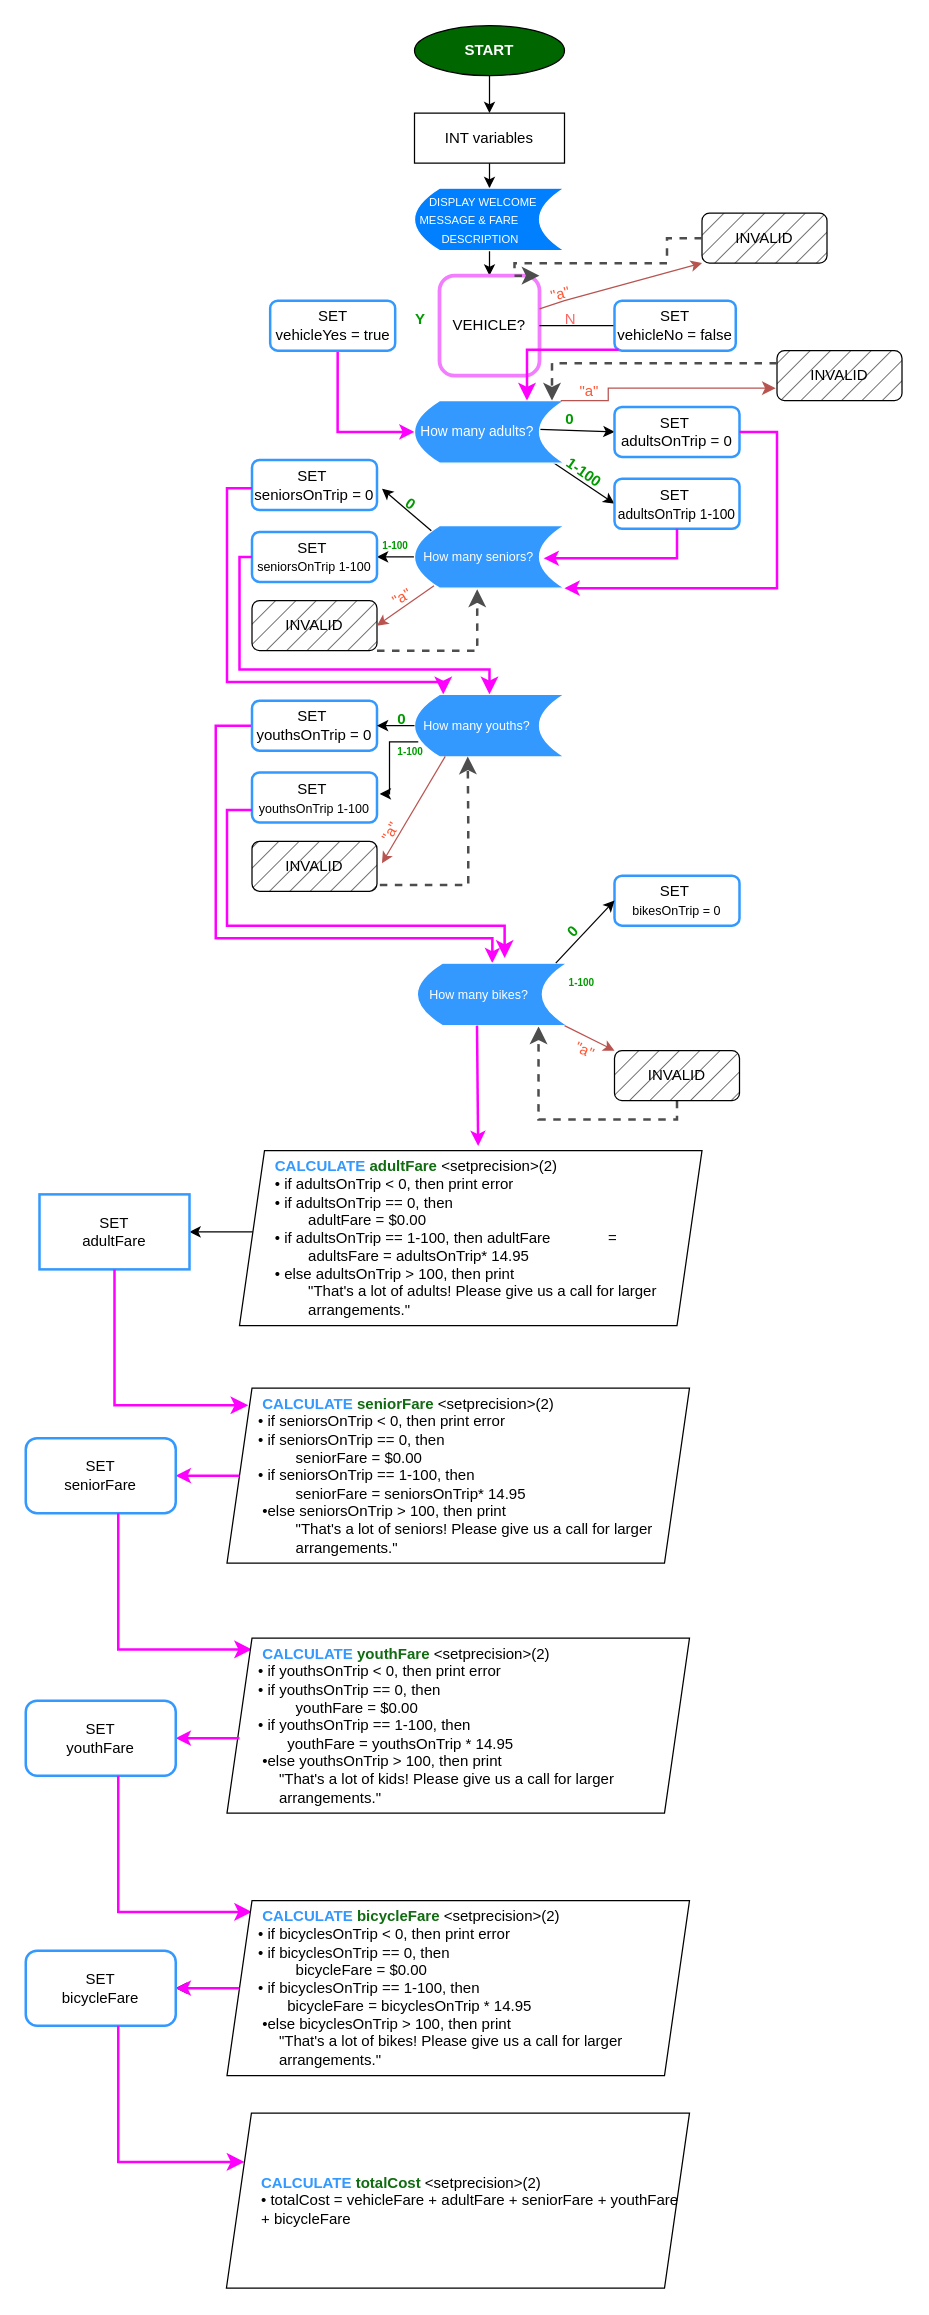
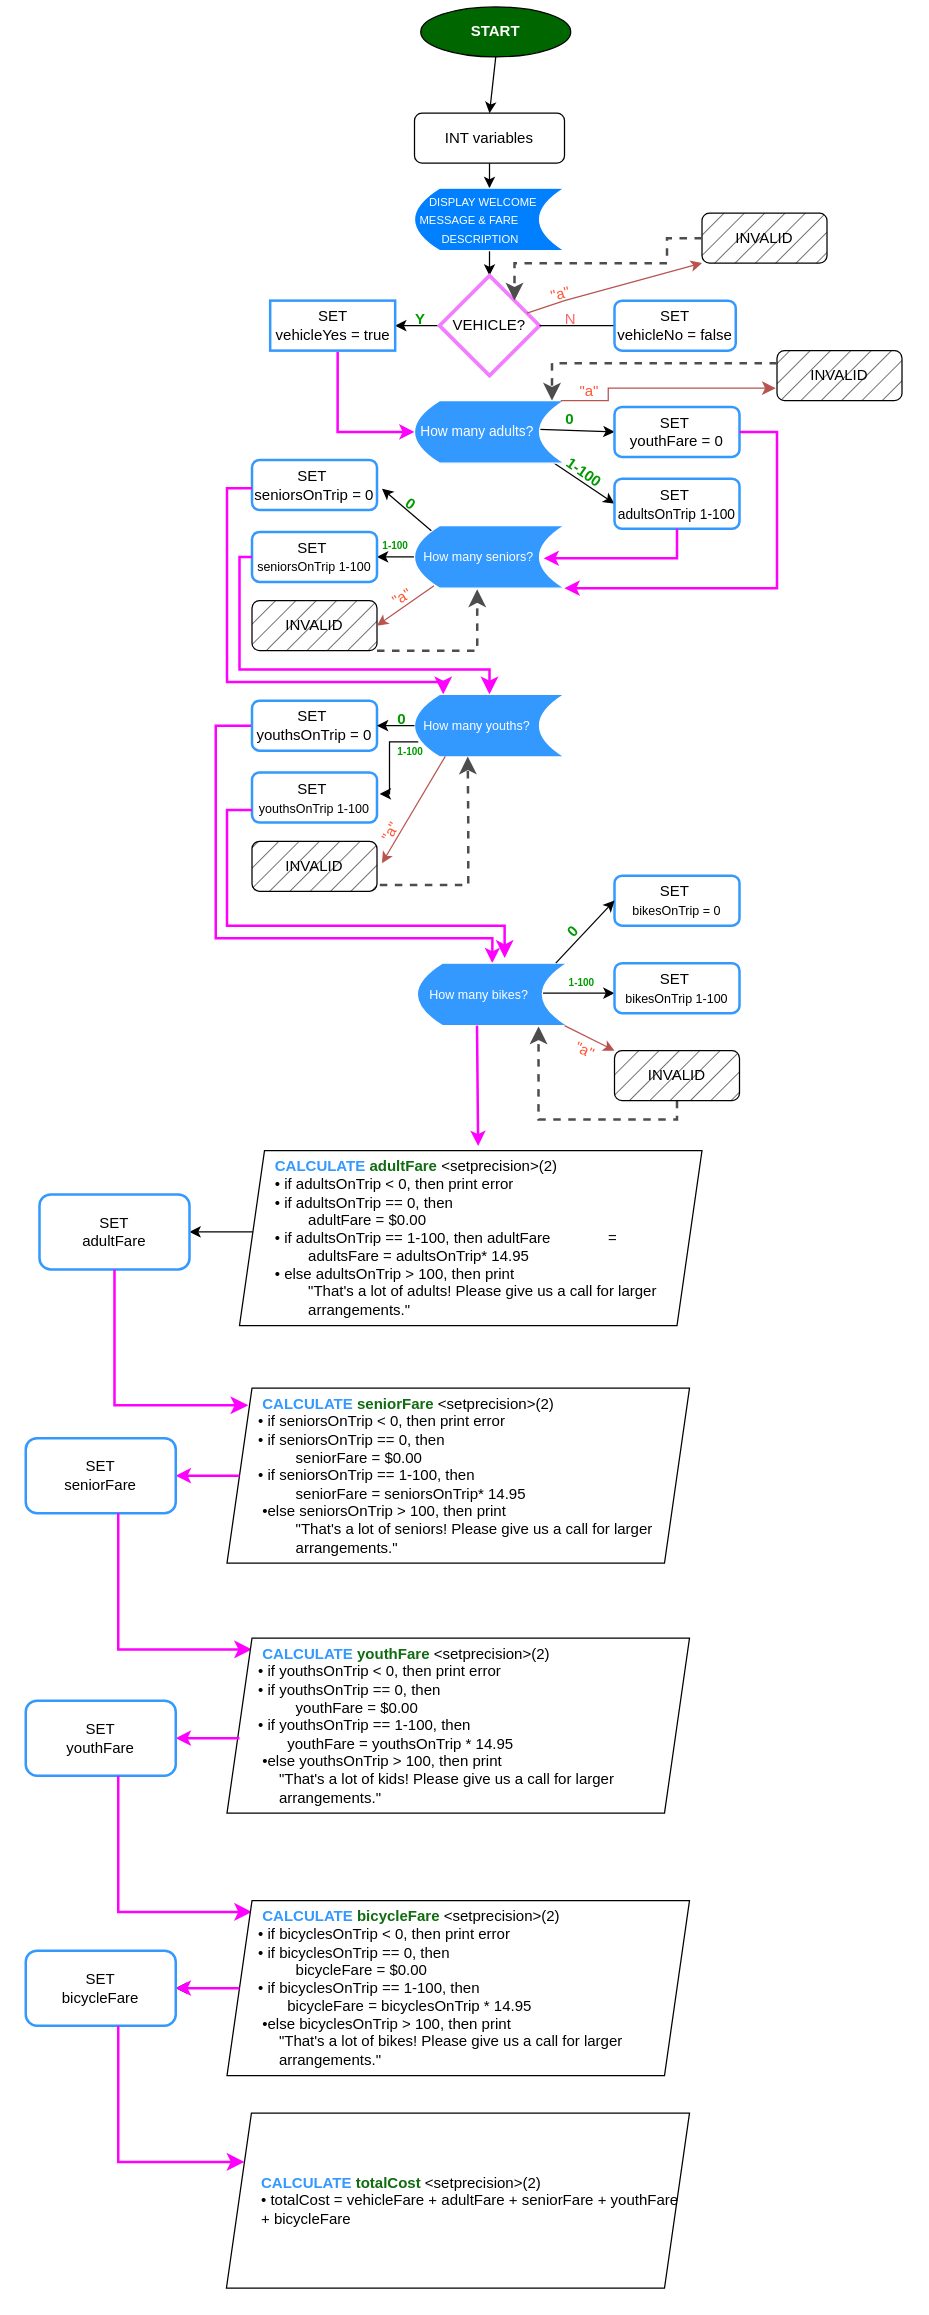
(489, 51) -> (496, 32)
(489, 138) -> (489, 138)
(333, 326) -> (333, 326)
none -> (416, 326)
(489, 326) -> (489, 326)
(554, 350) -> none
(677, 432) -> (677, 432)
none -> (677, 988)
none -> (570, 993)
(114, 1232) -> (114, 1232)
